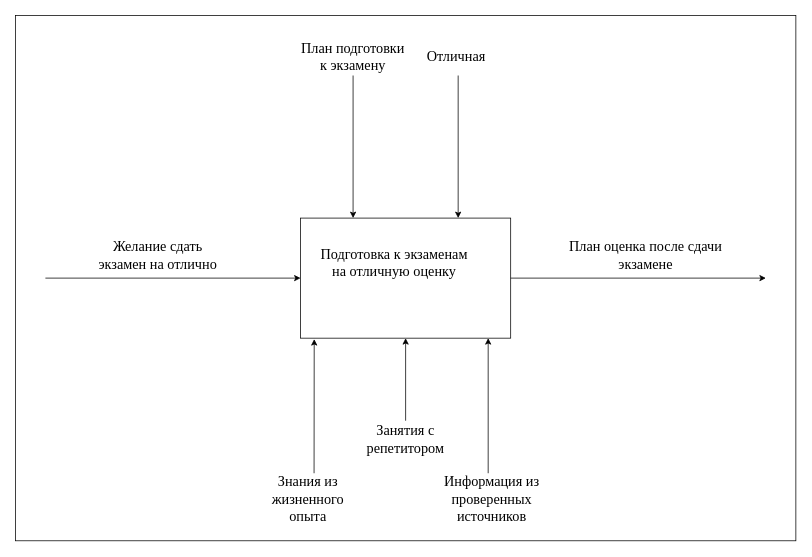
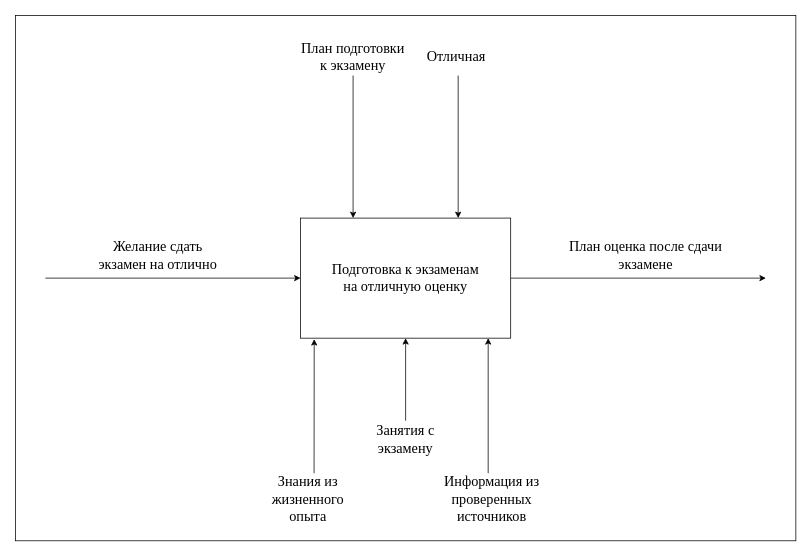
(394, 263) -> (405, 278)
(405, 439) -> (405, 439)
